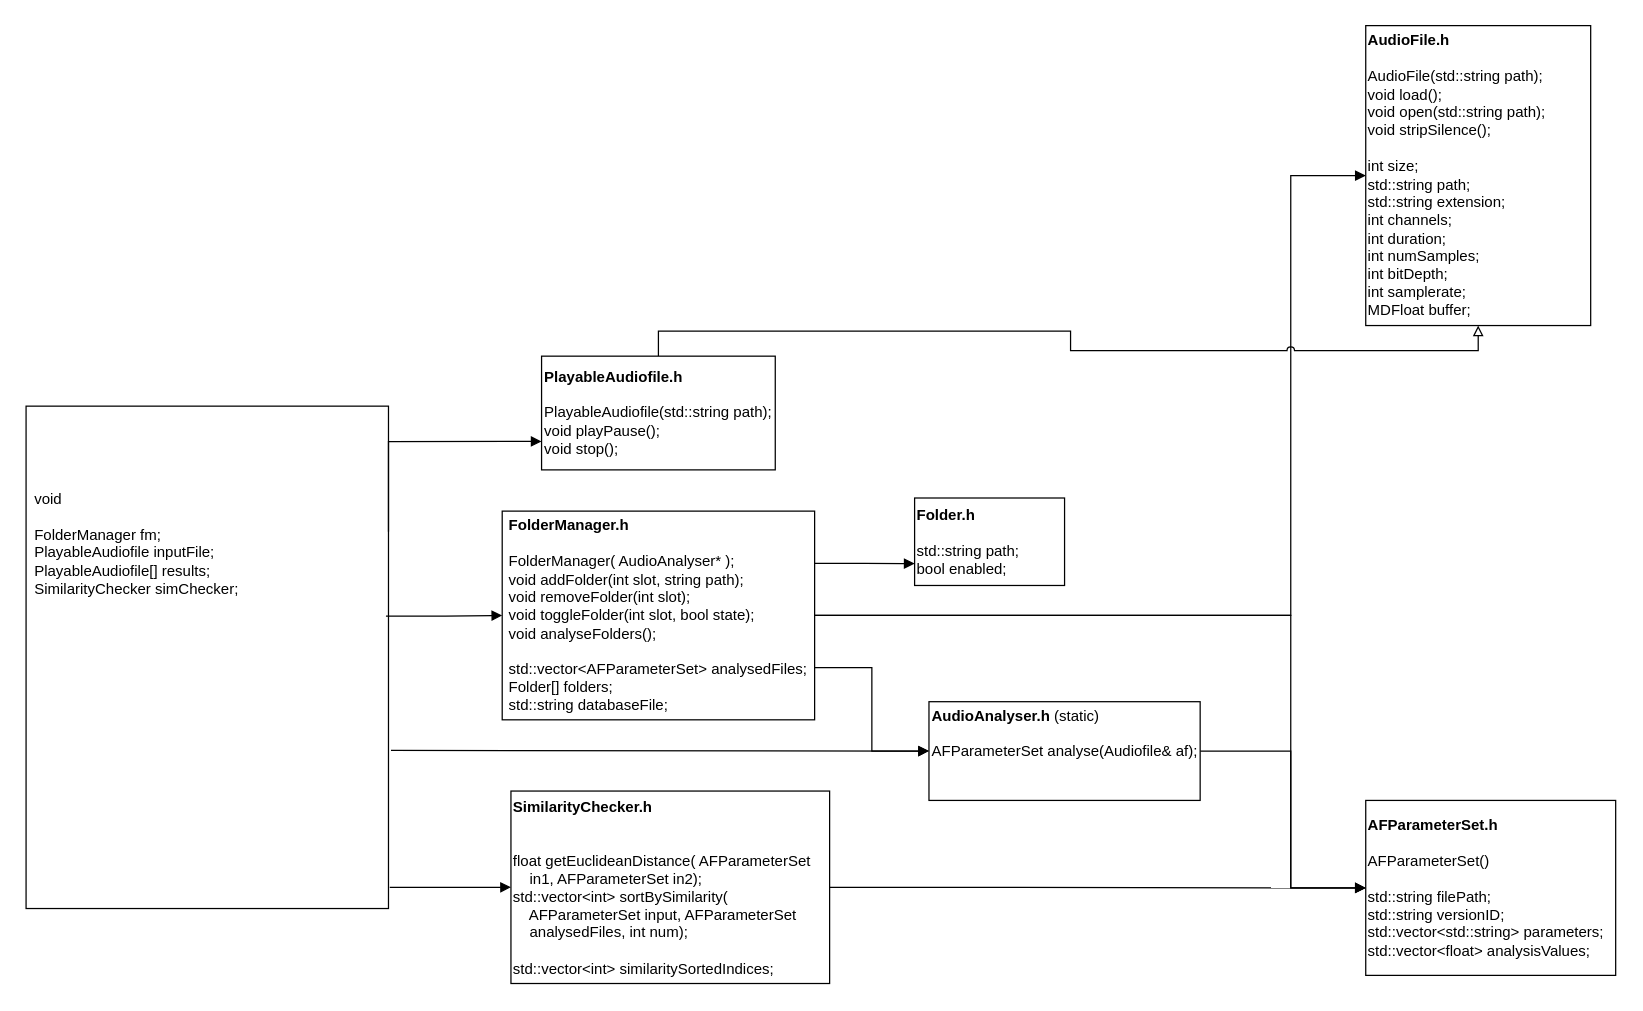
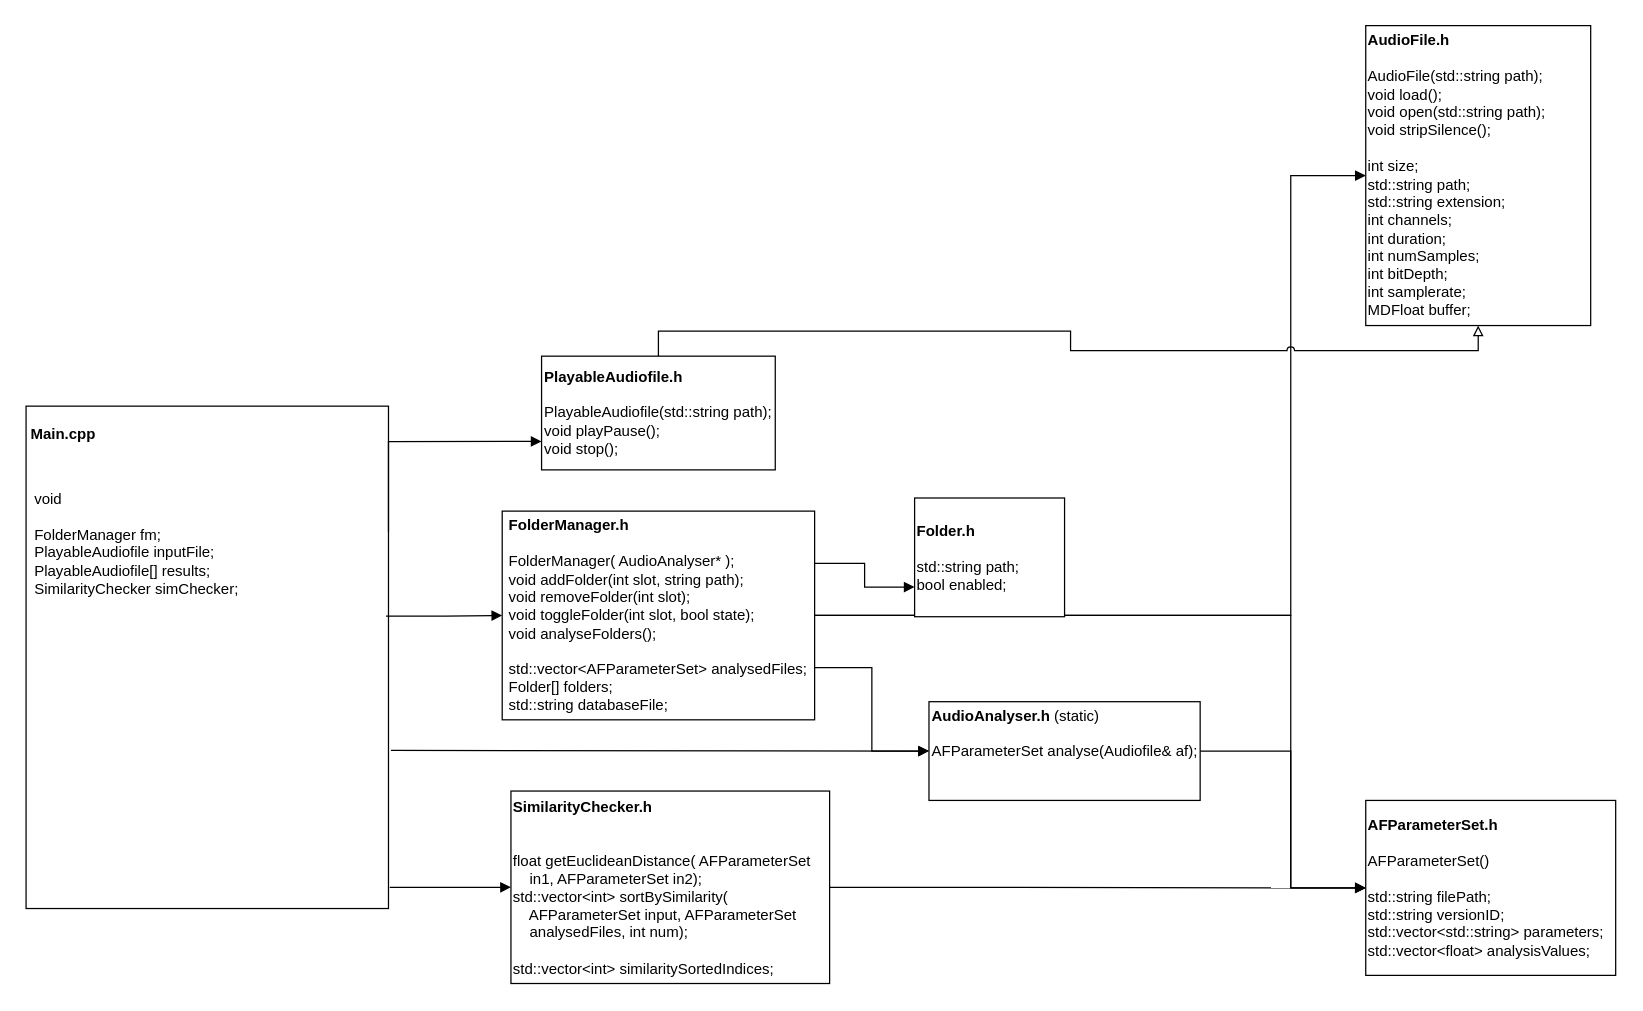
none -> (63, 434)
(989, 542) -> (989, 558)
